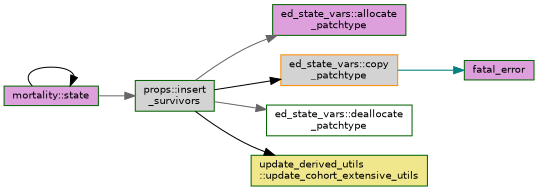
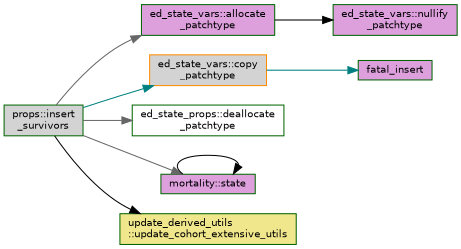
none -> (395, 20)
(499, 70) -> (395, 70)
(242, 85) -> (113, 98)
(112, 96) -> (128, 153)
(339, 120) -> (208, 120)
